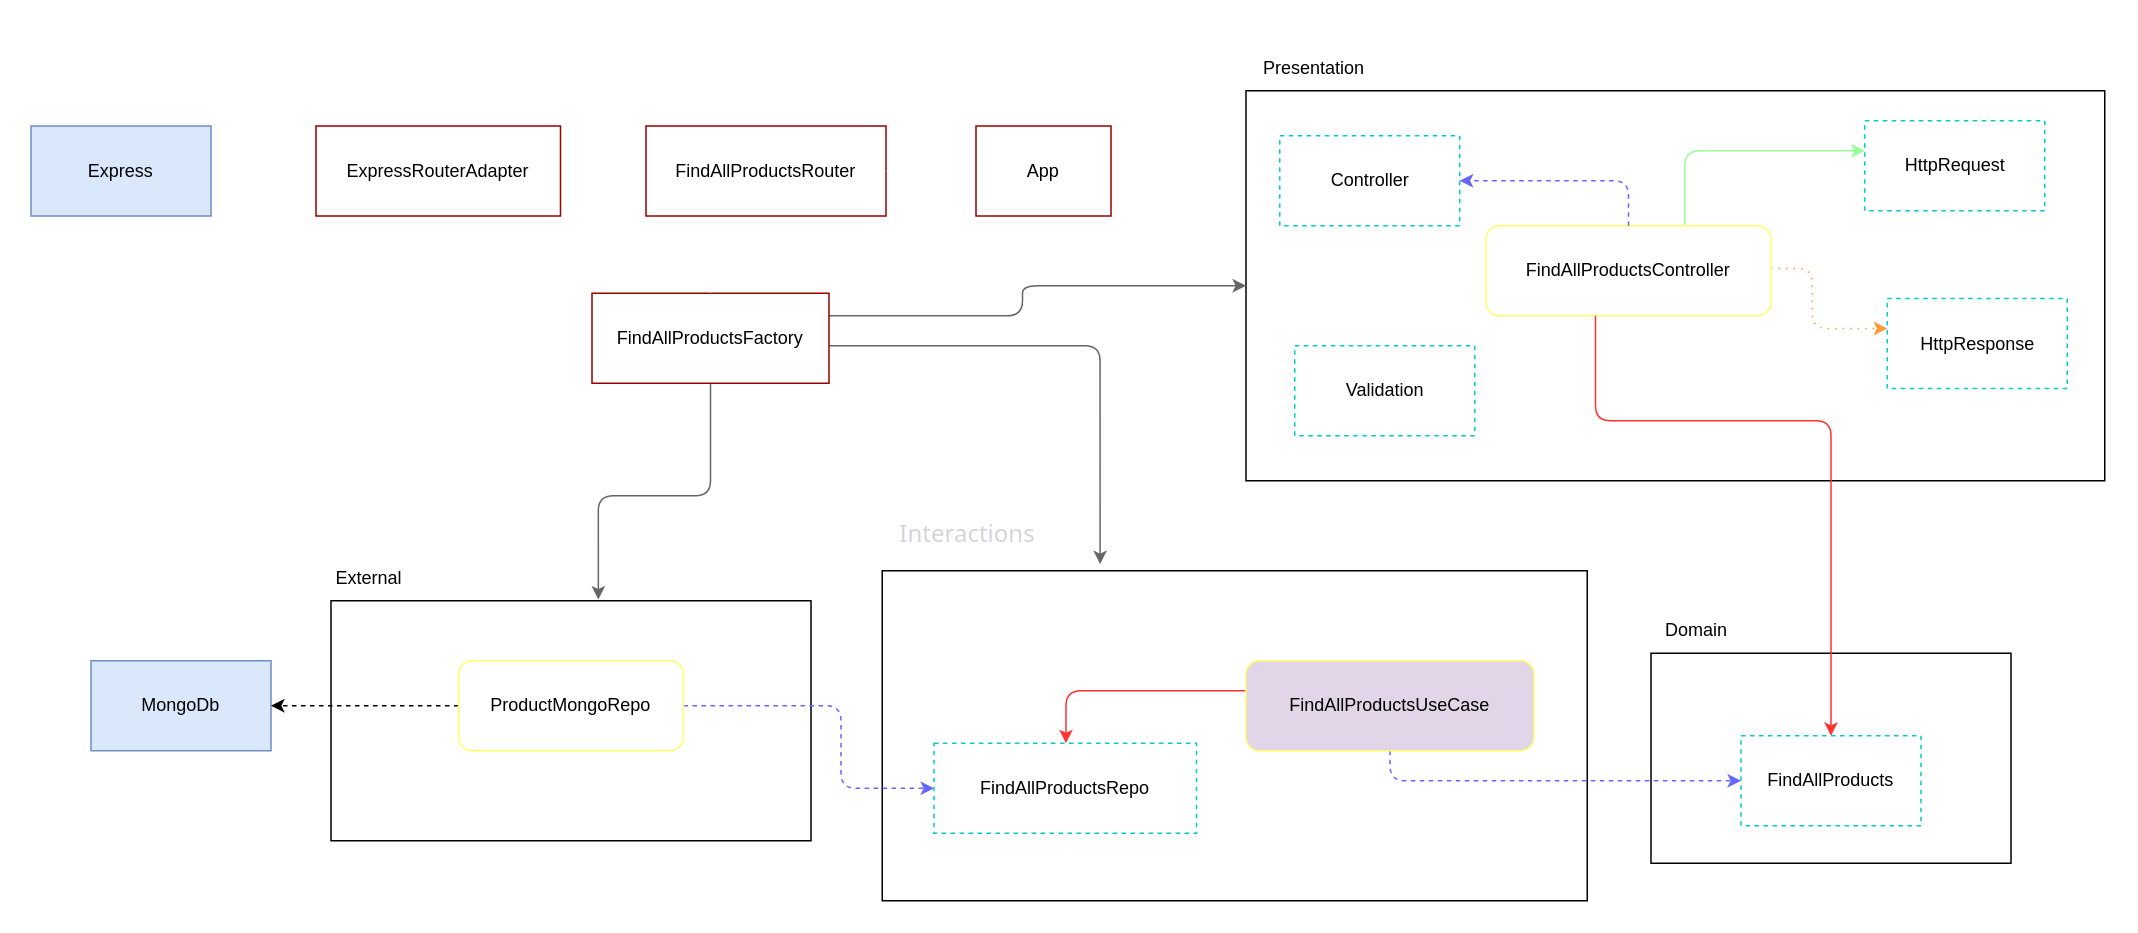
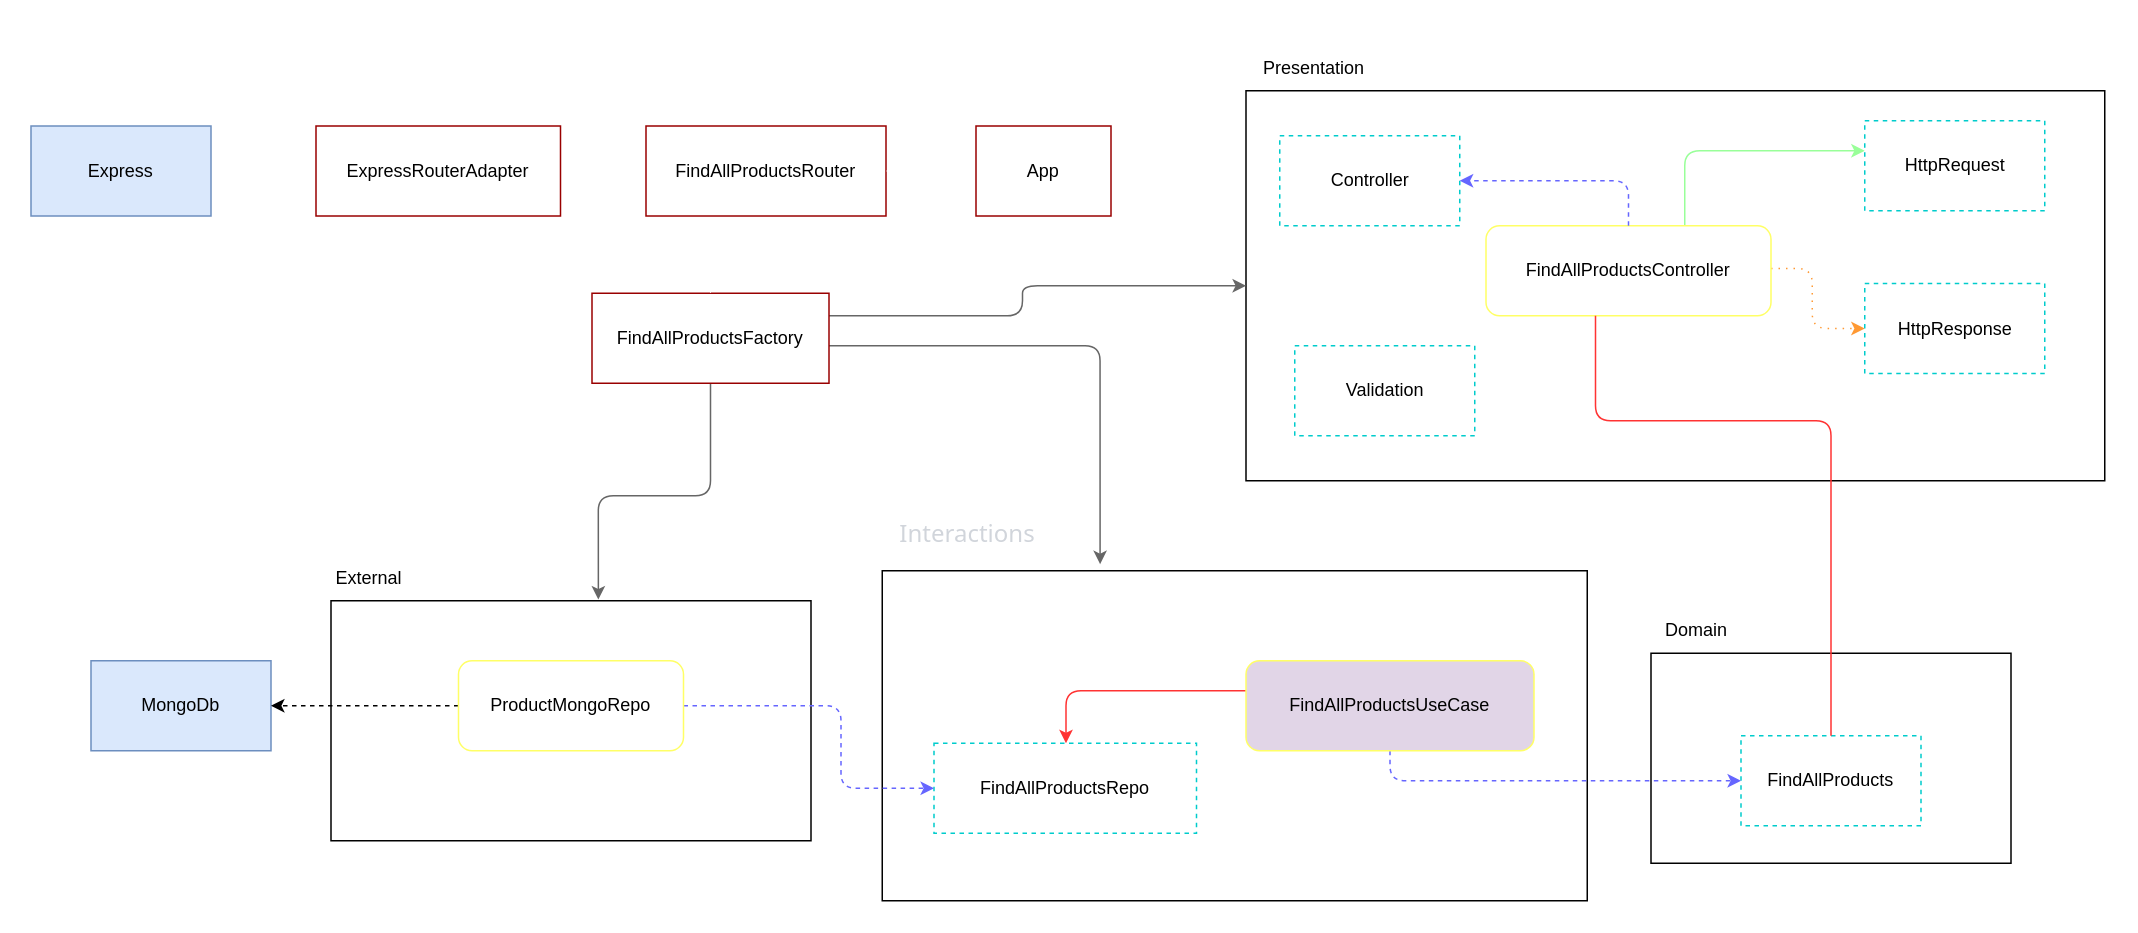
(1977, 344) -> (1955, 329)
(1831, 724) -> (1831, 729)
